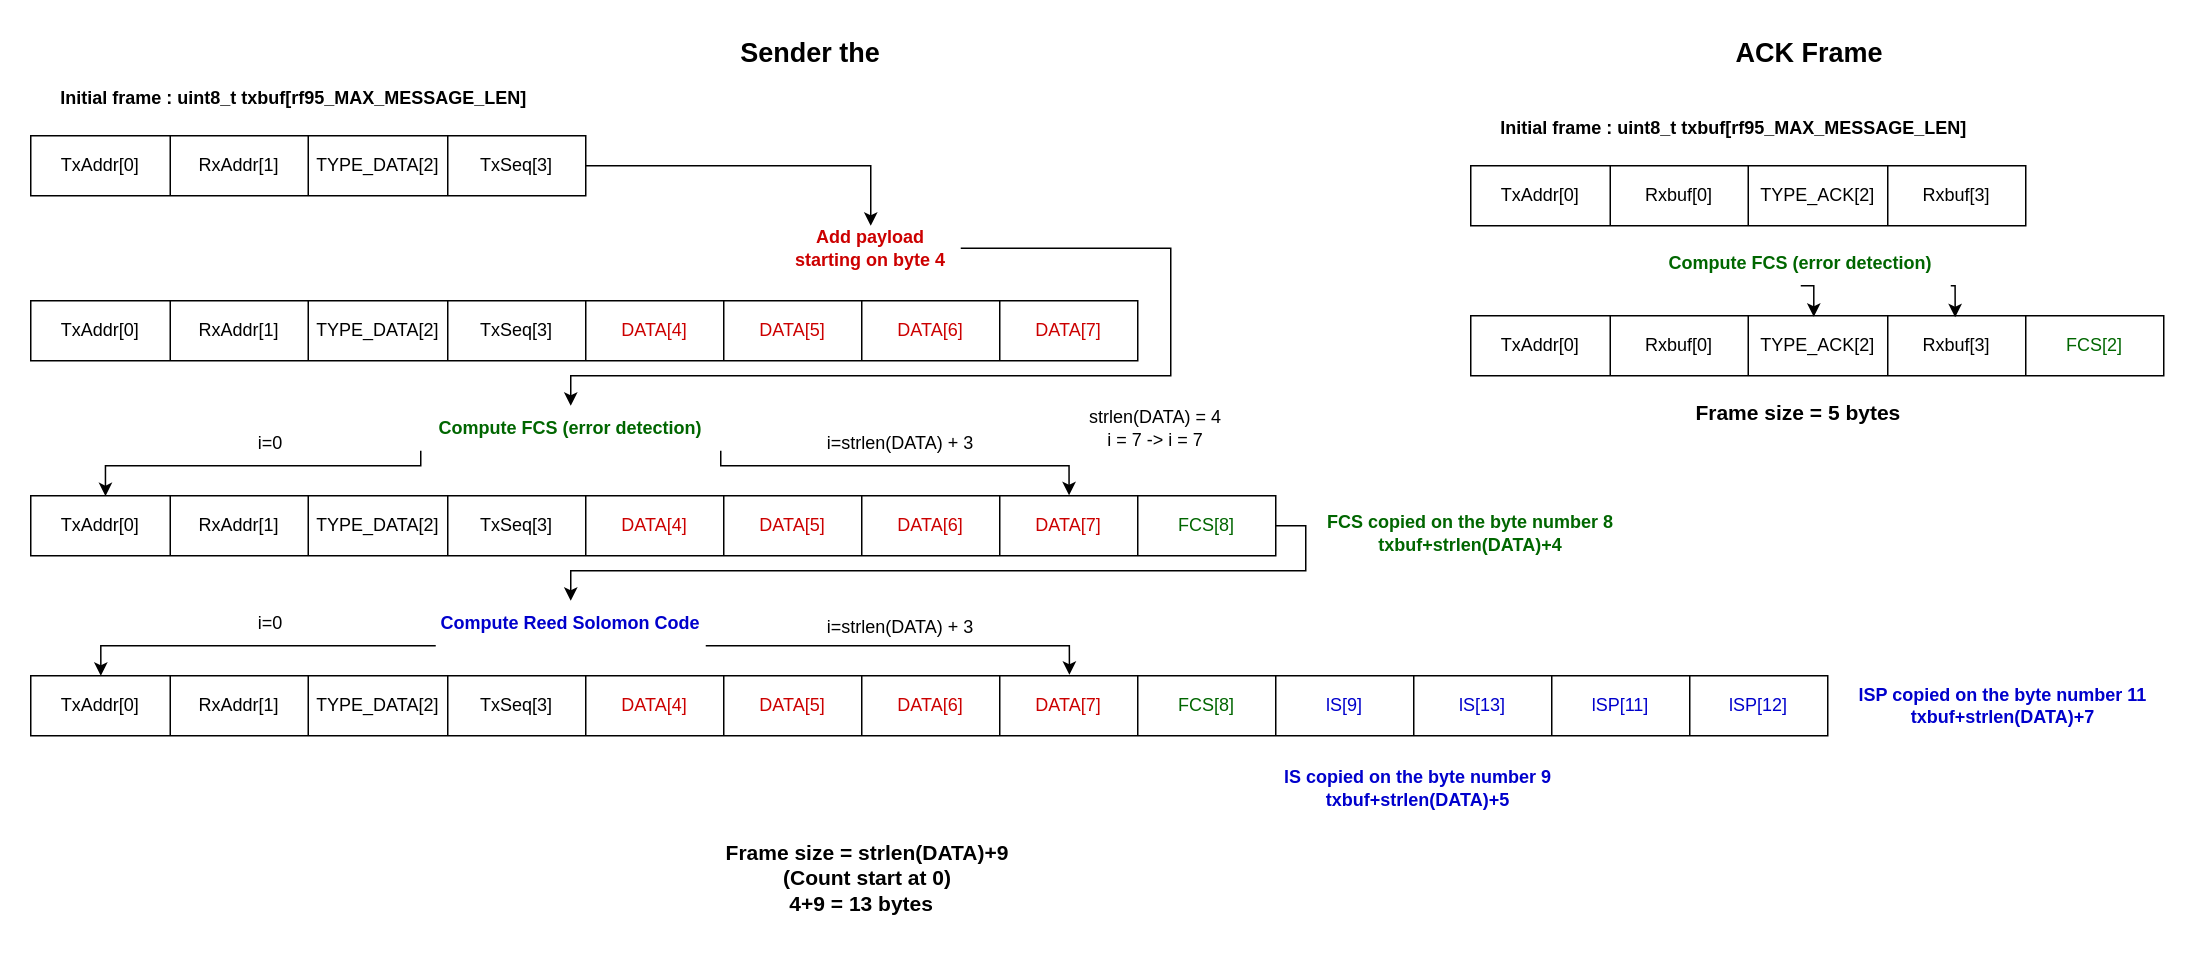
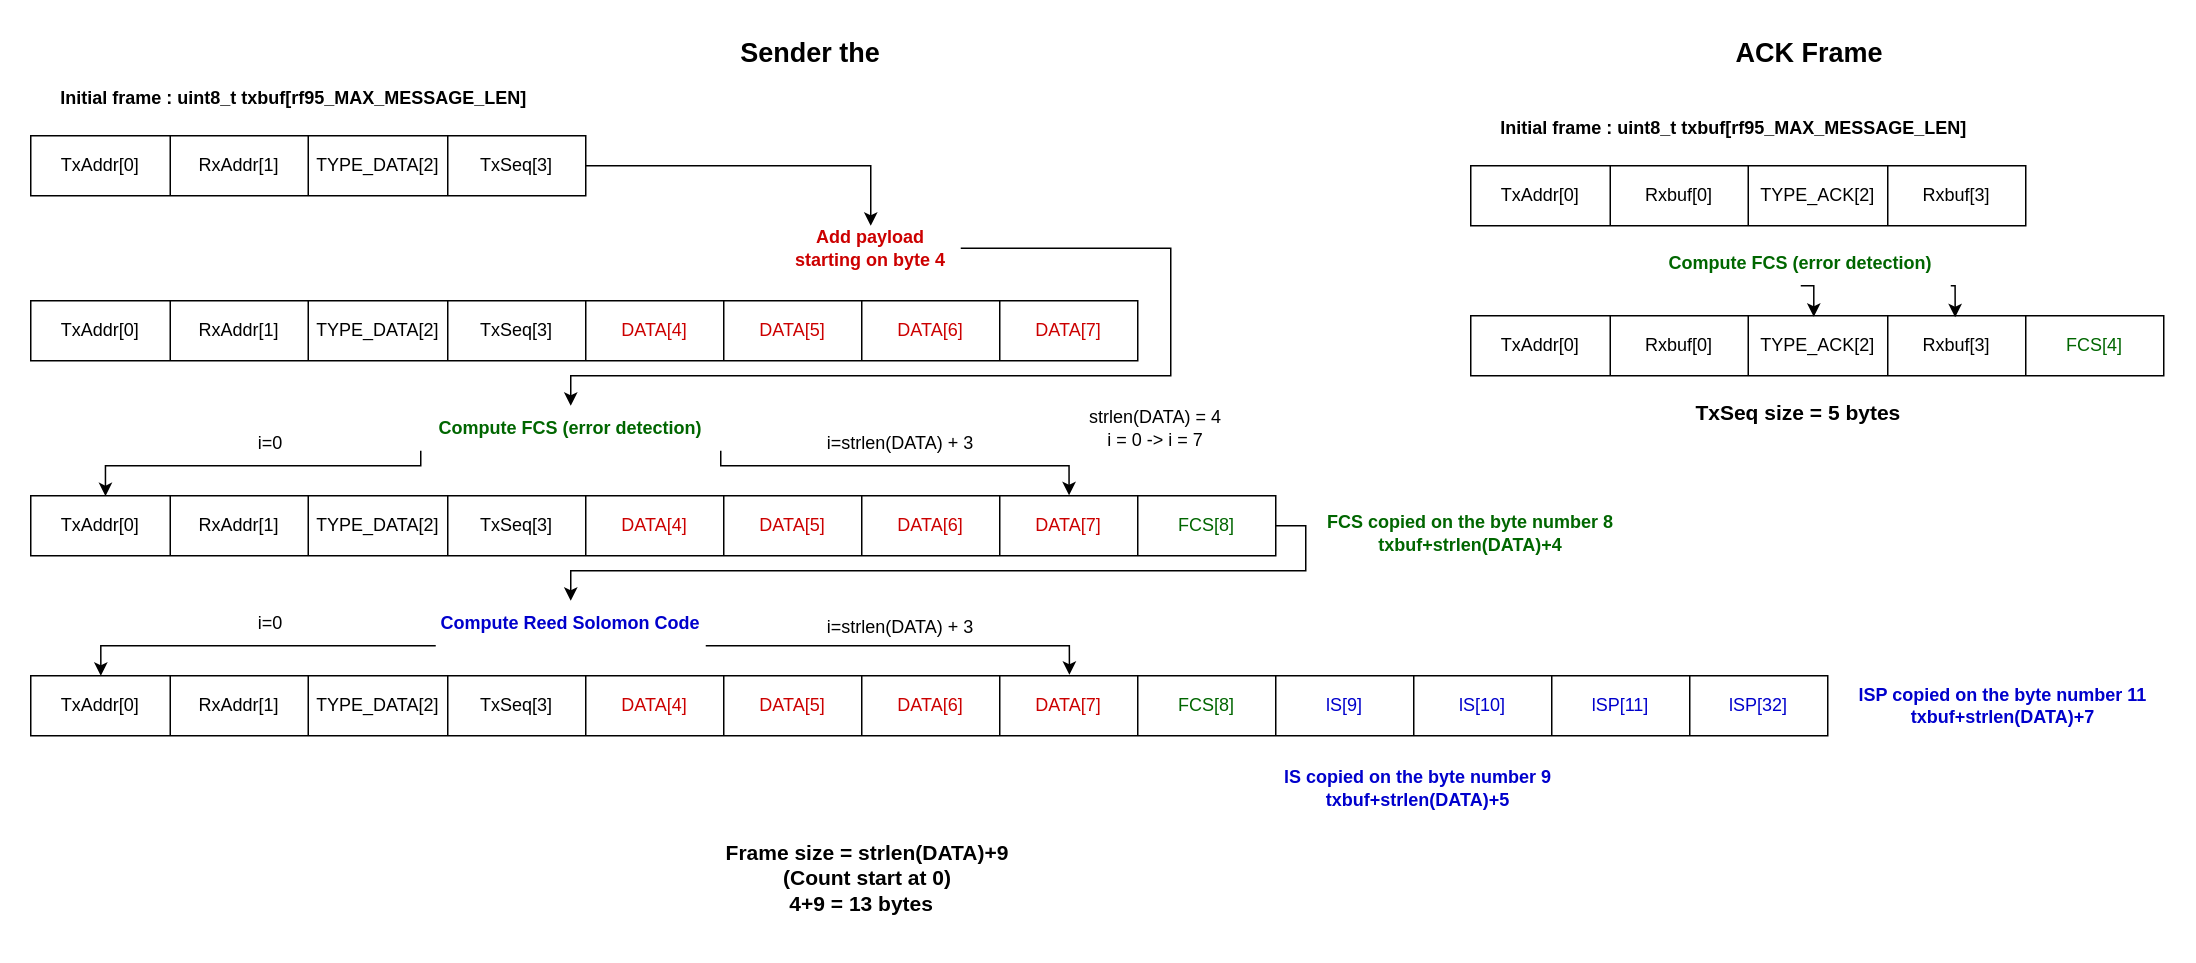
(2095, 346) -> (2095, 346)
(1802, 413) -> (1802, 413)
(1156, 428) -> (1156, 428)
(1483, 706) -> (1483, 706)
(1759, 706) -> (1759, 706)
